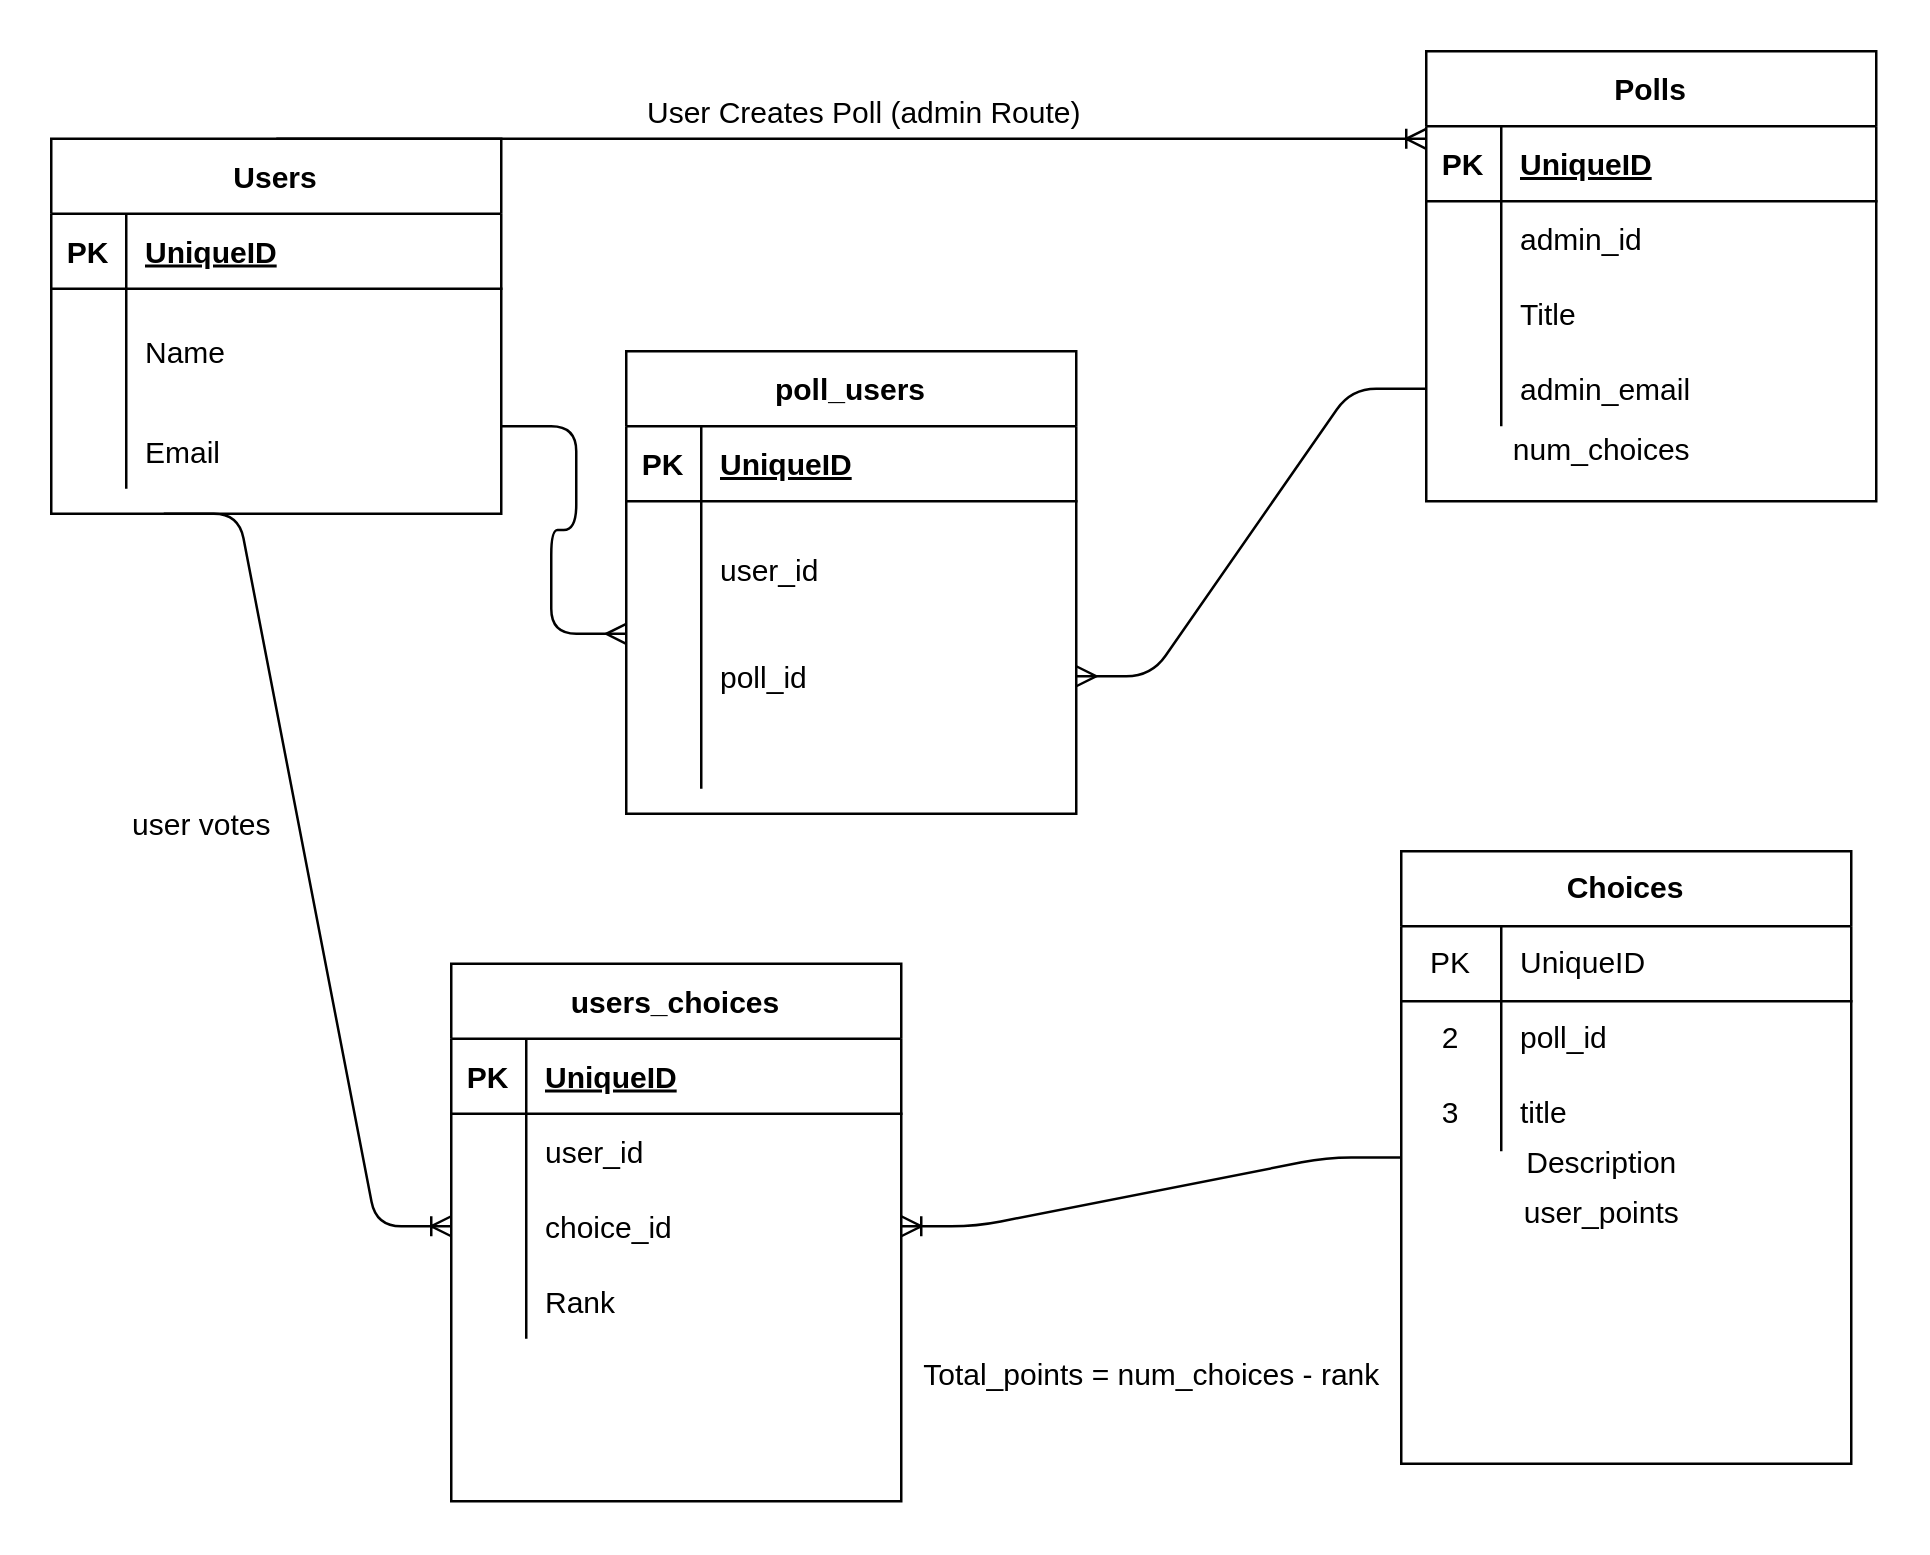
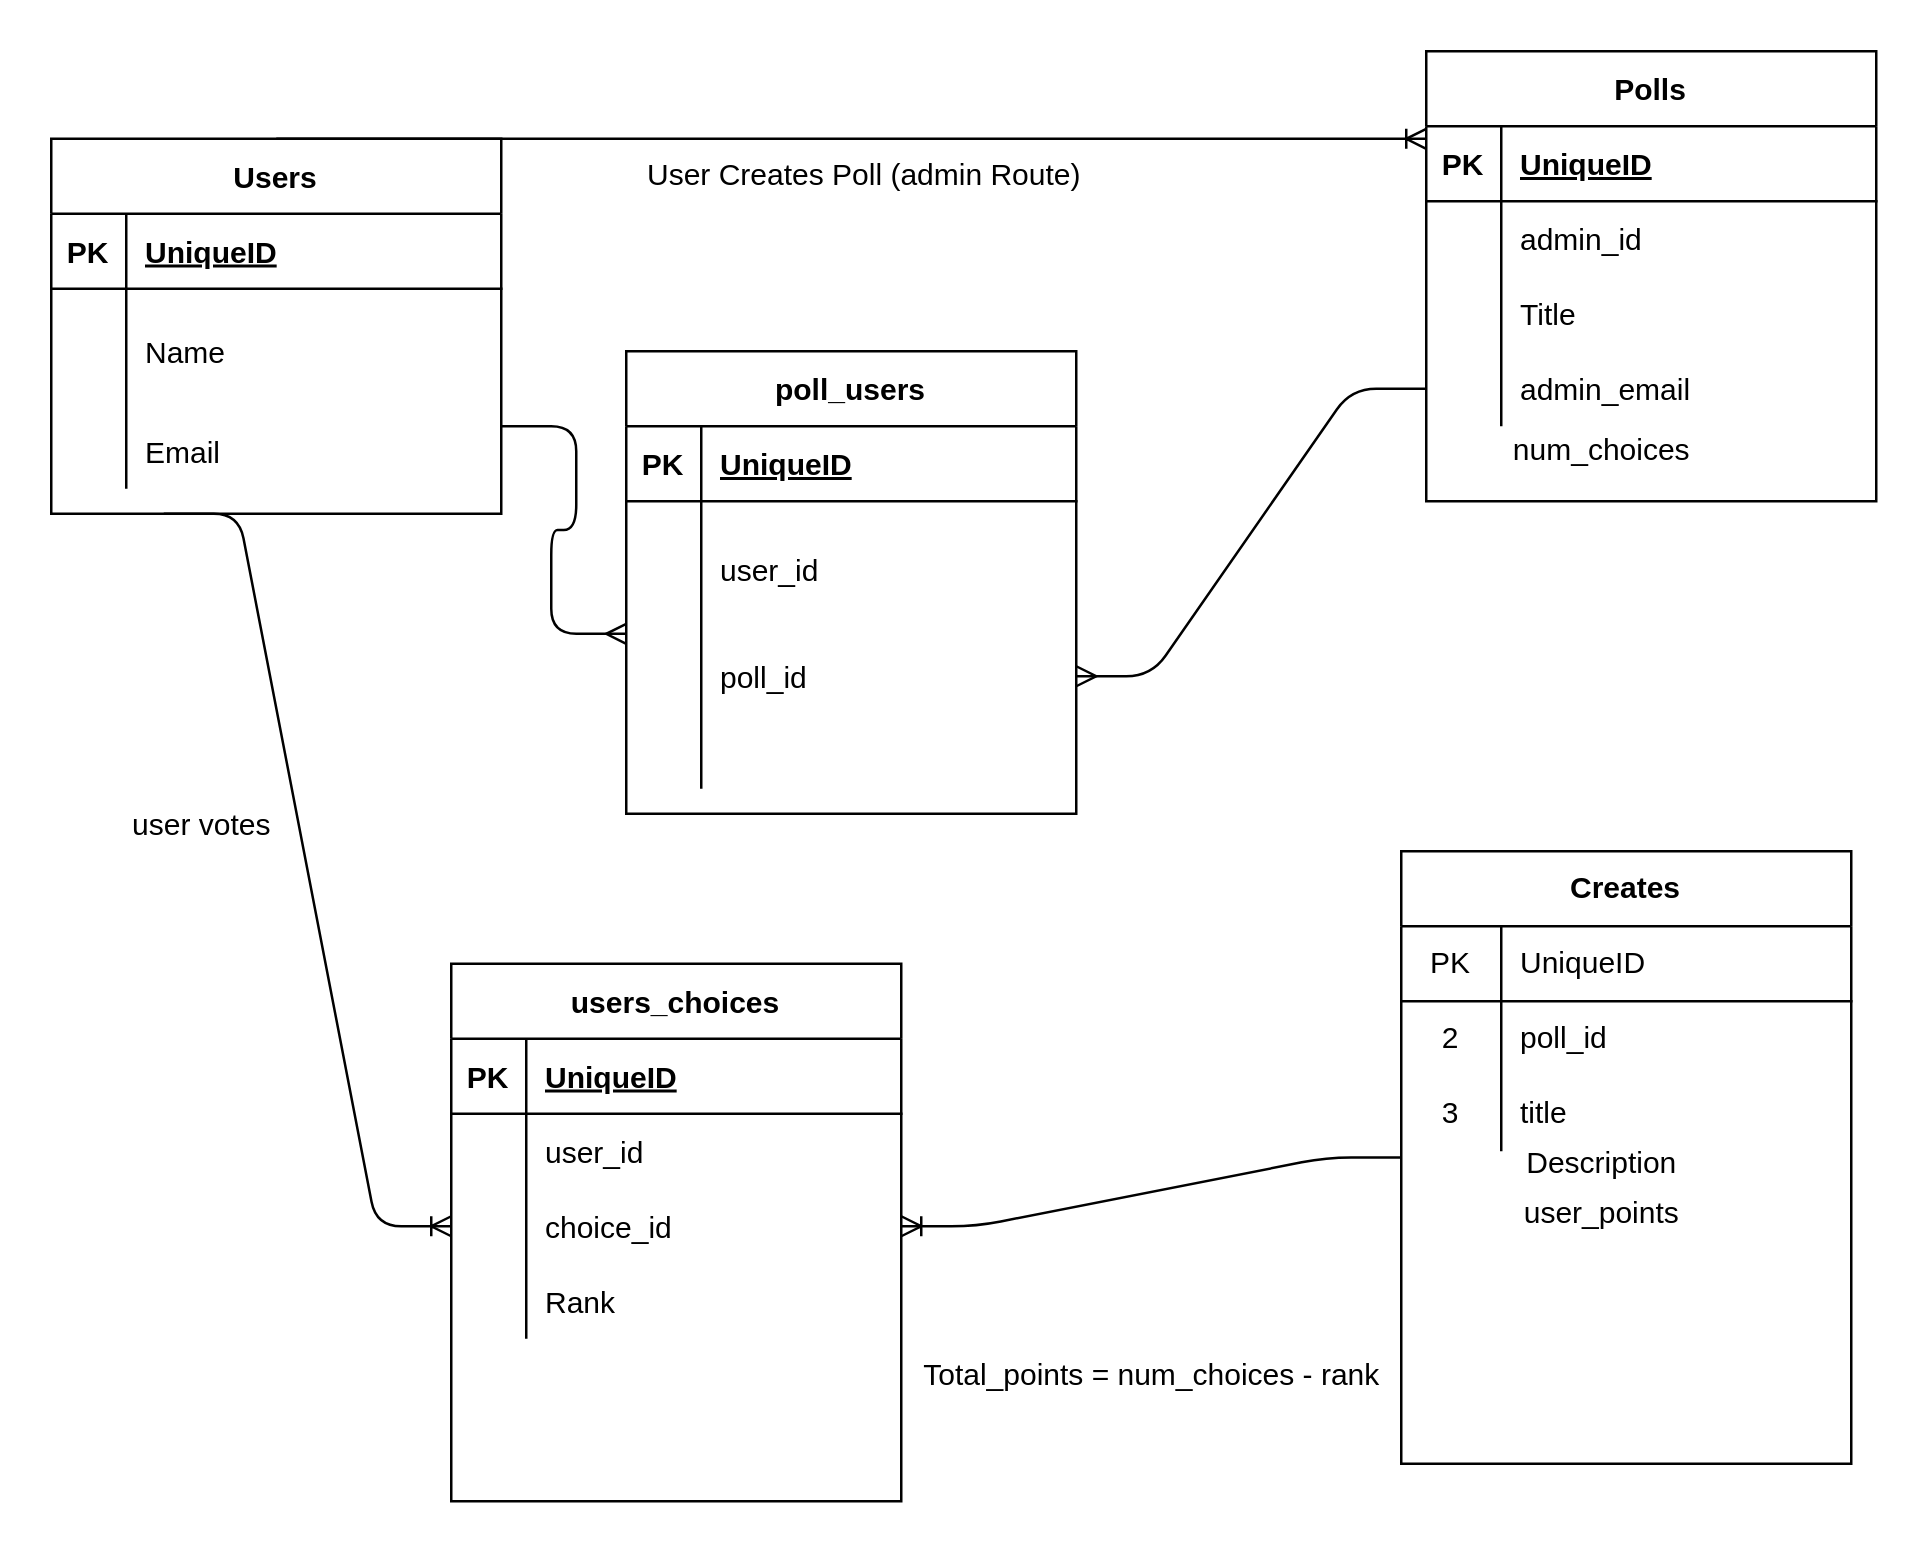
(864, 114) -> (864, 176)
(1626, 889) -> (1626, 889)
